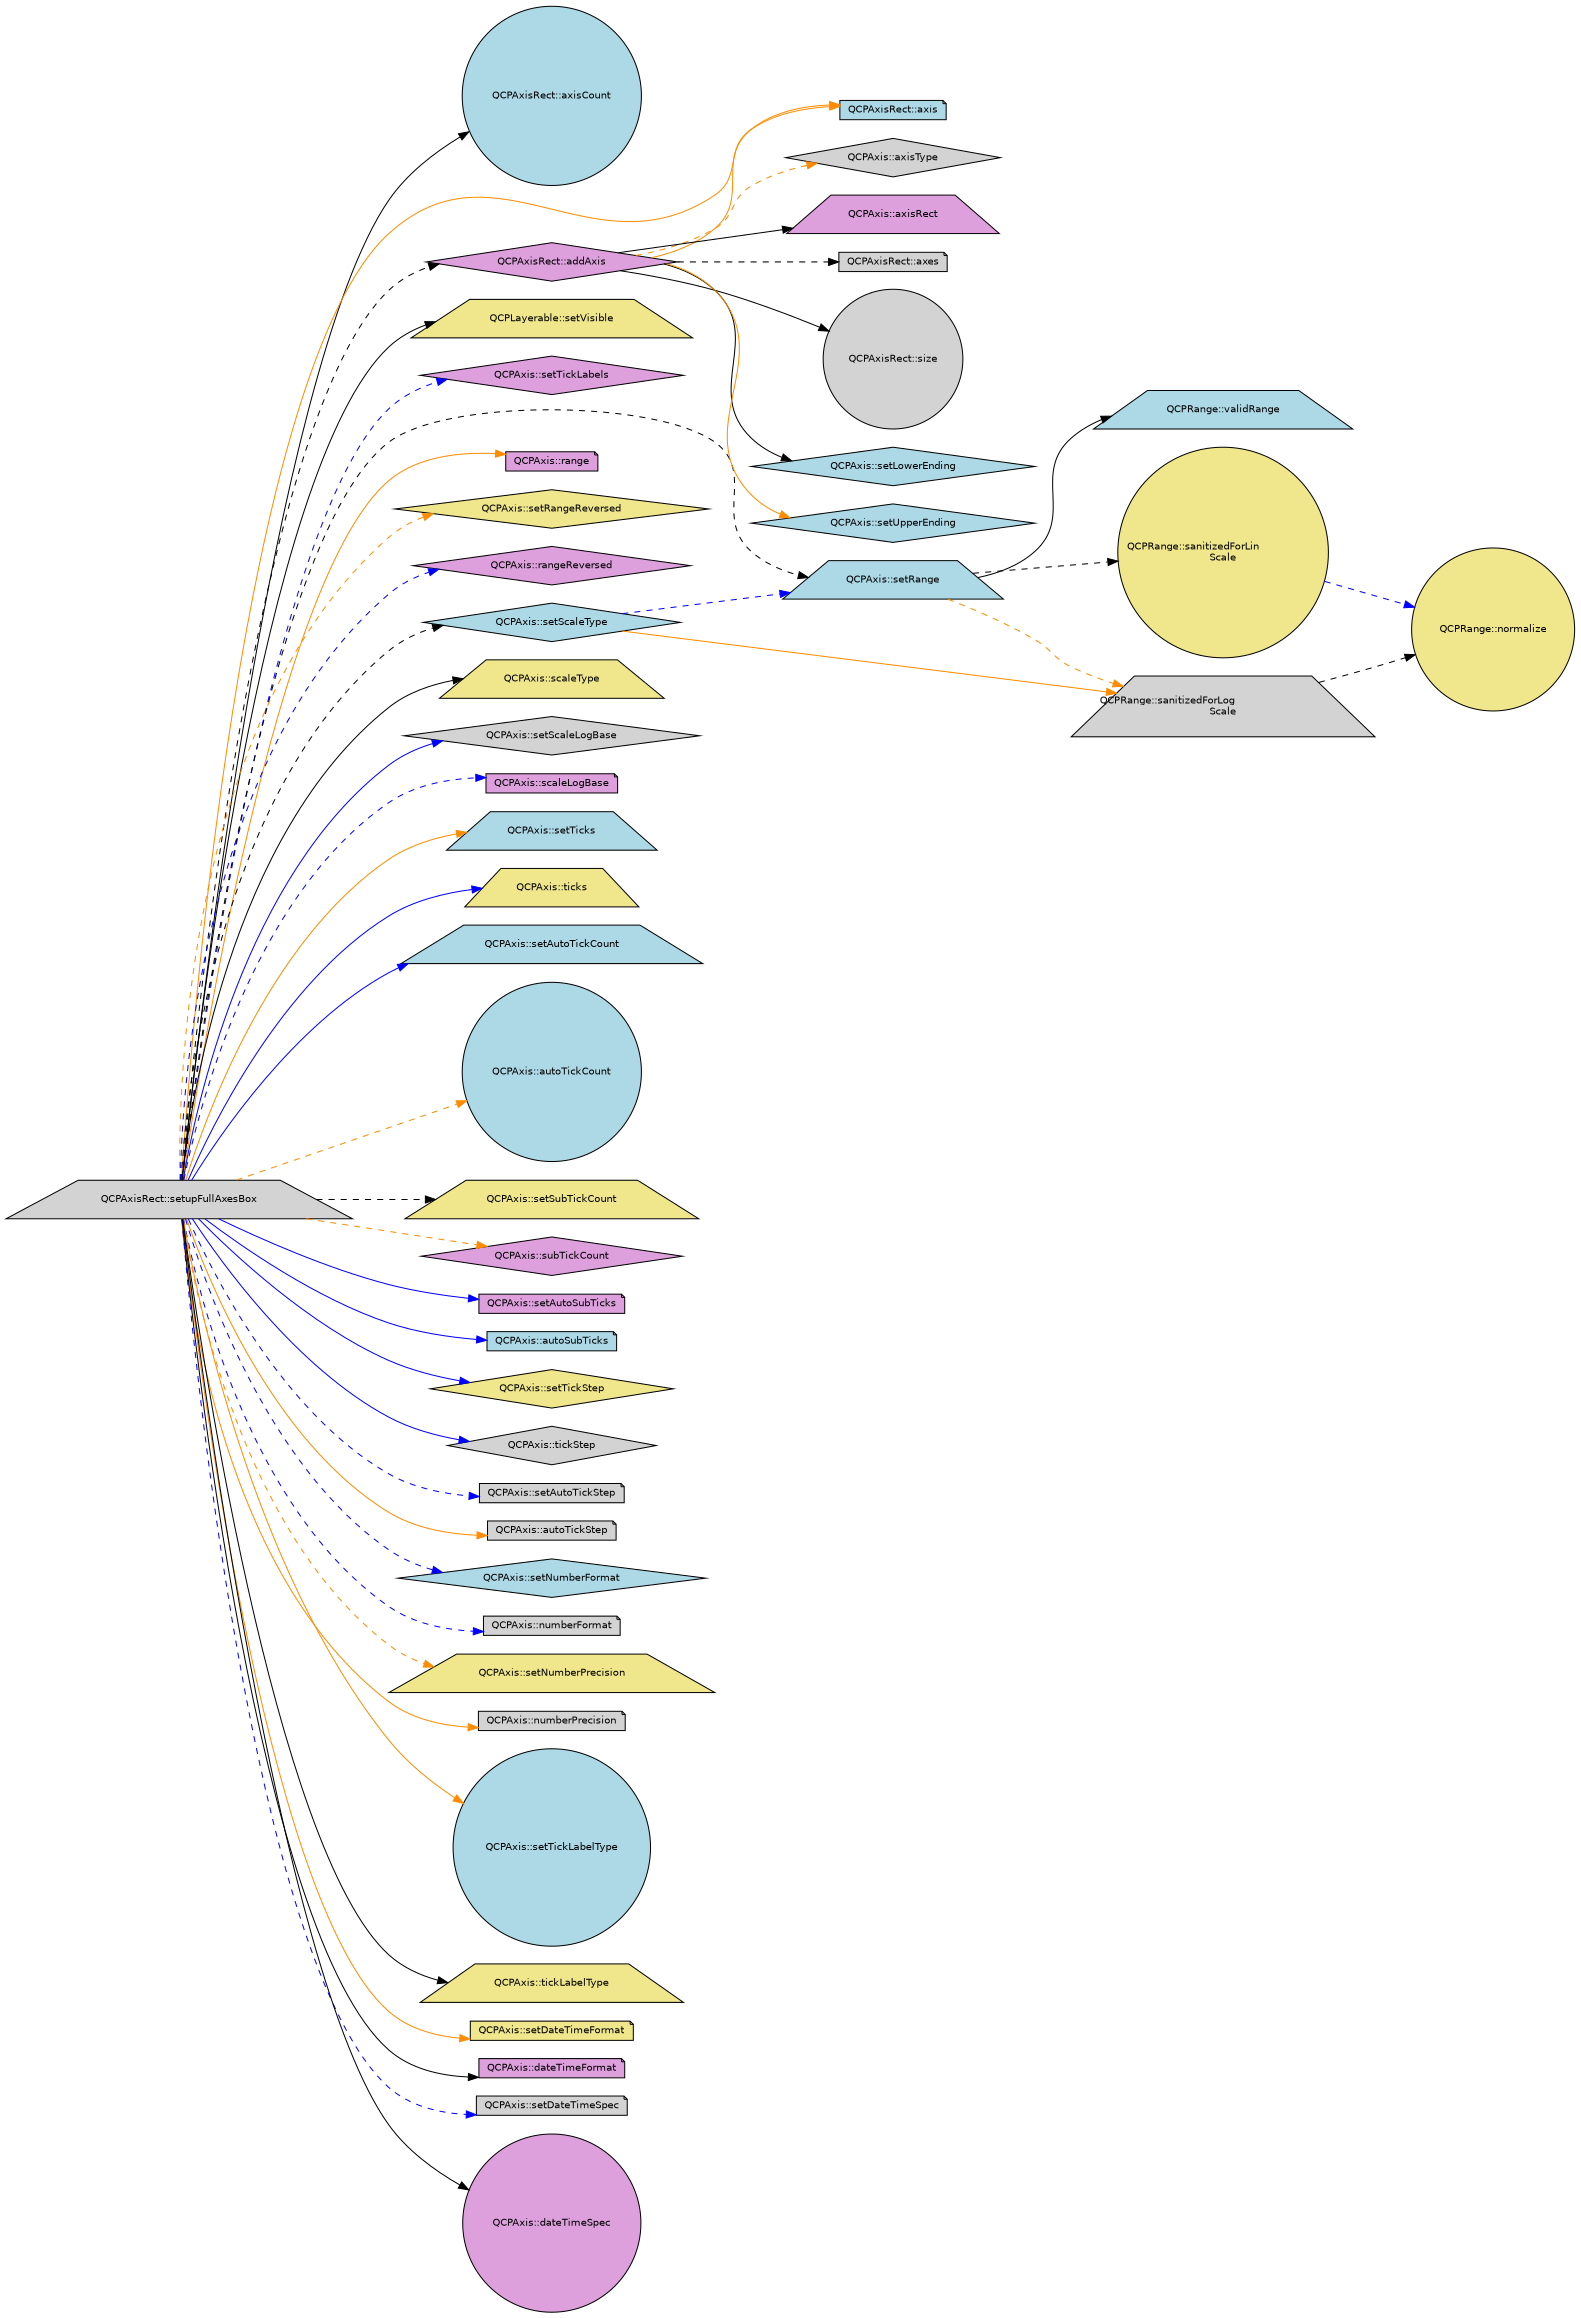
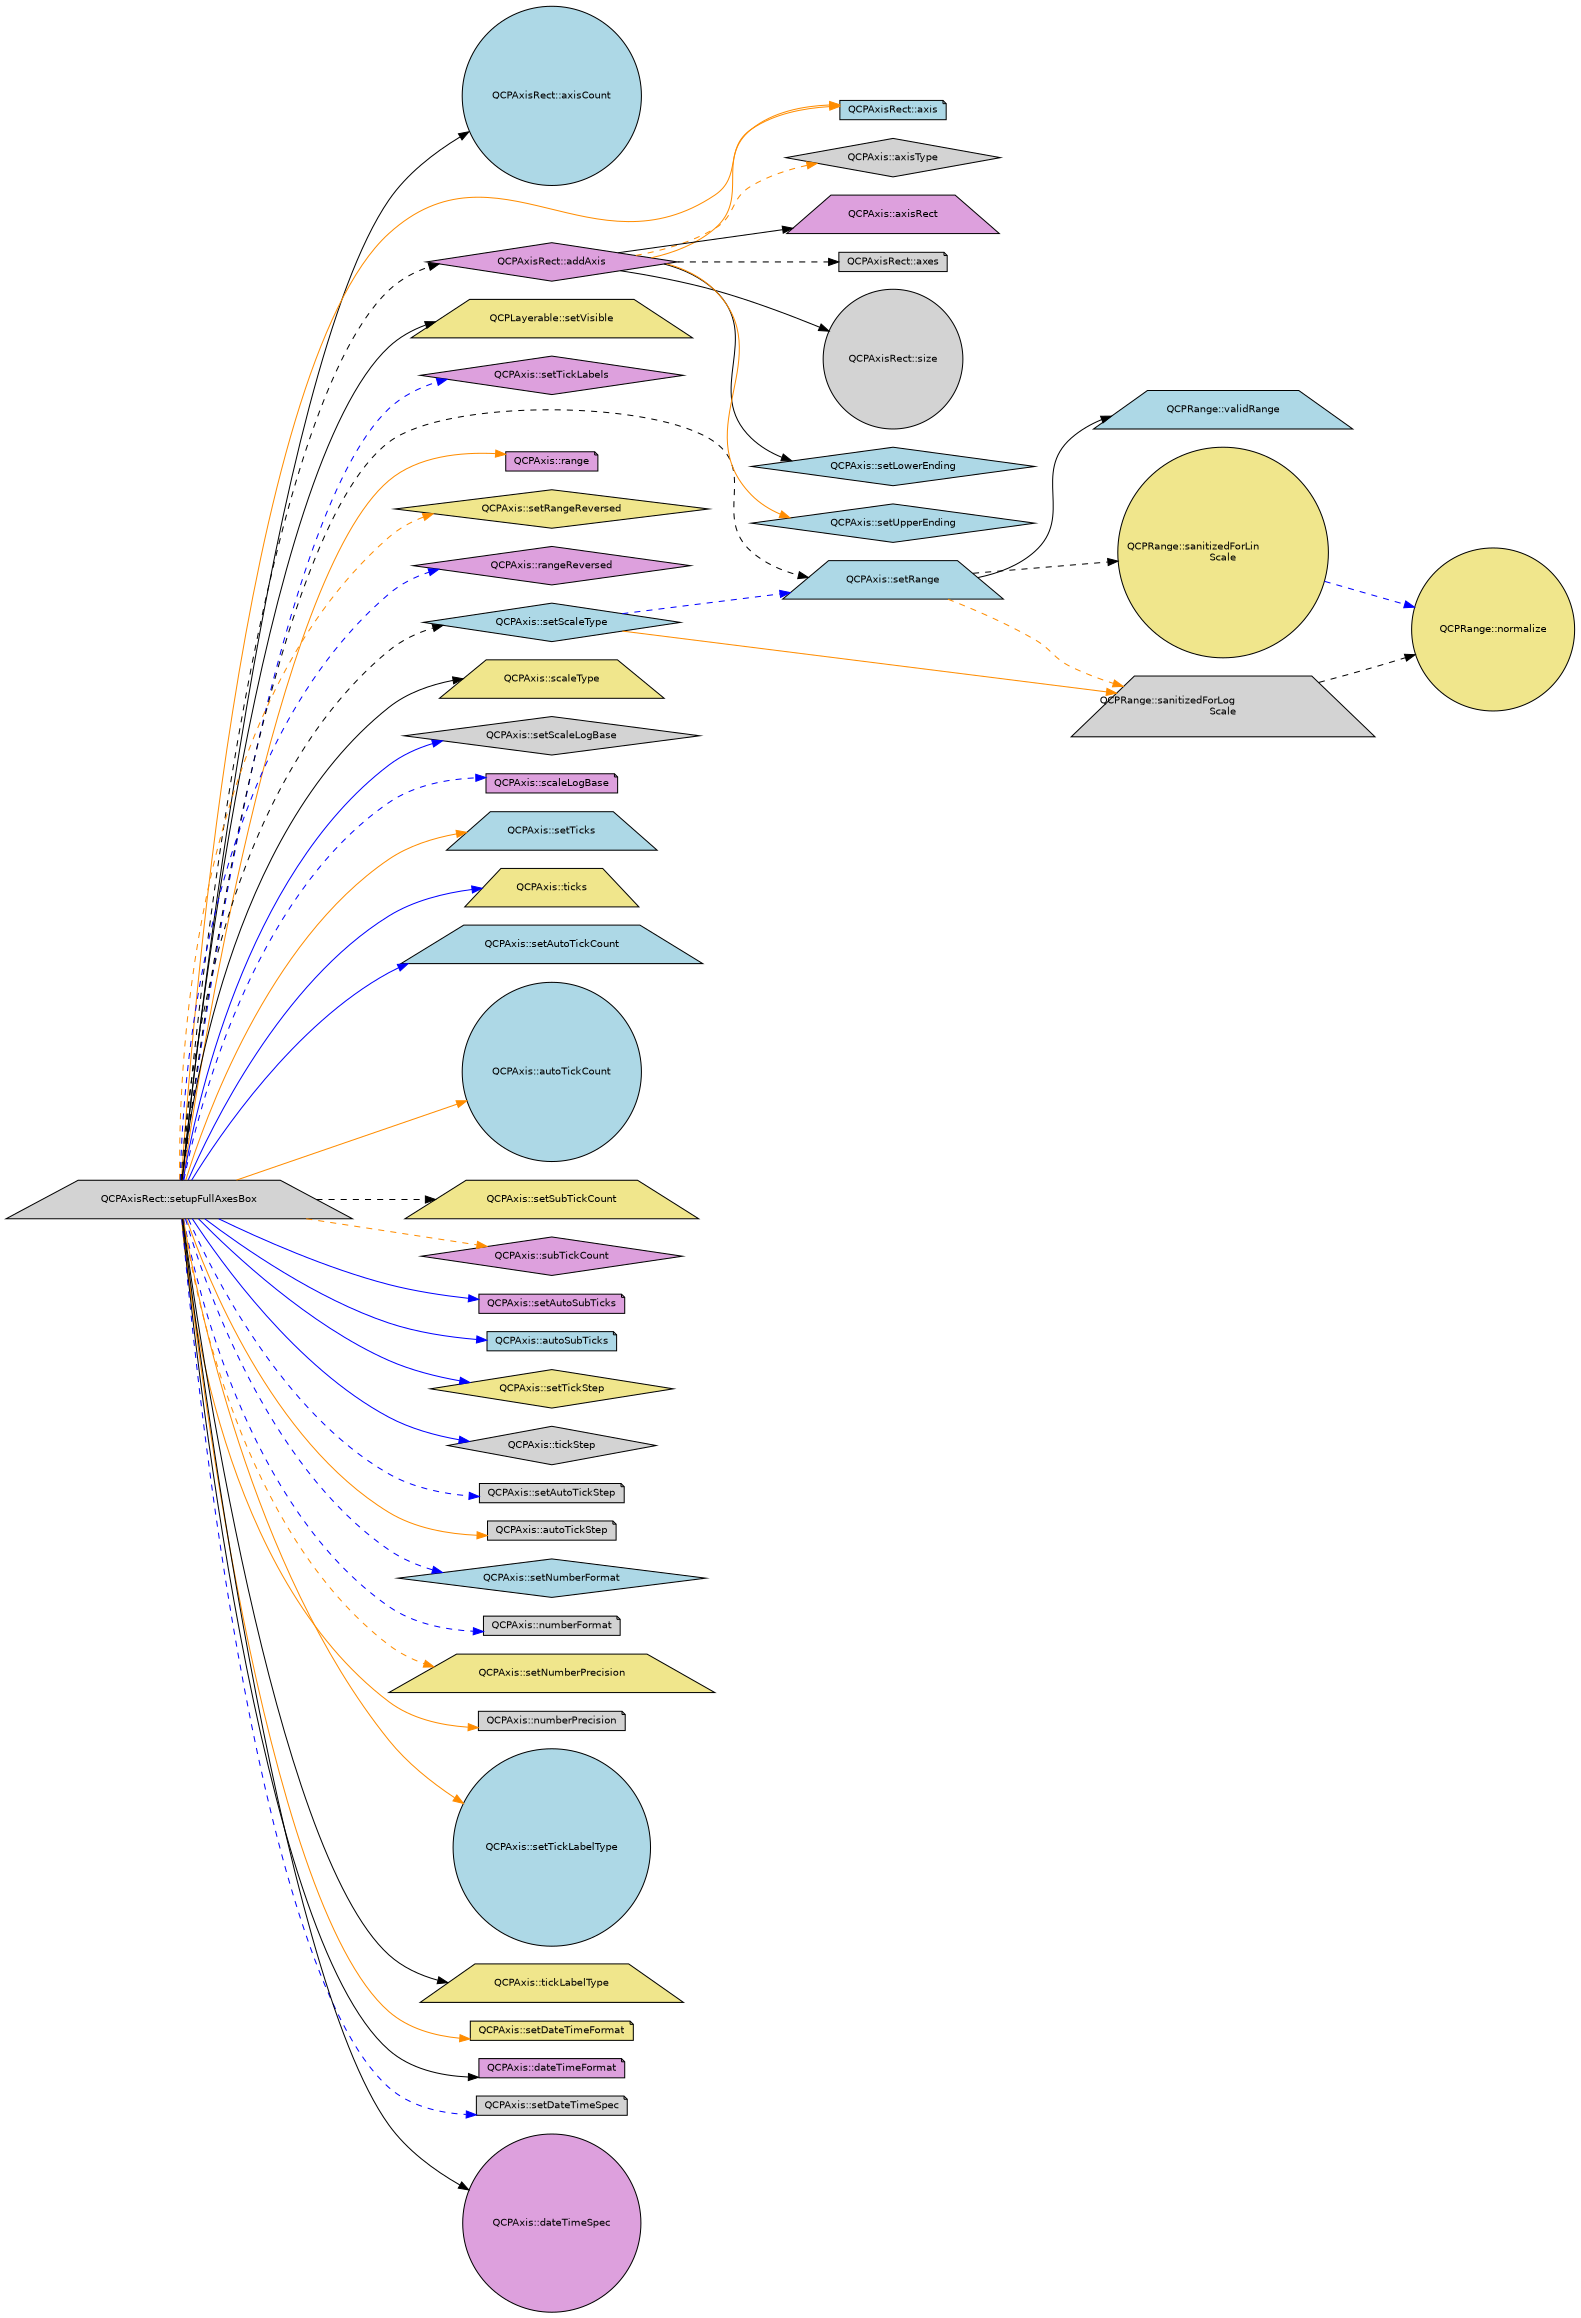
(347, 1142) -> (347, 1142)
